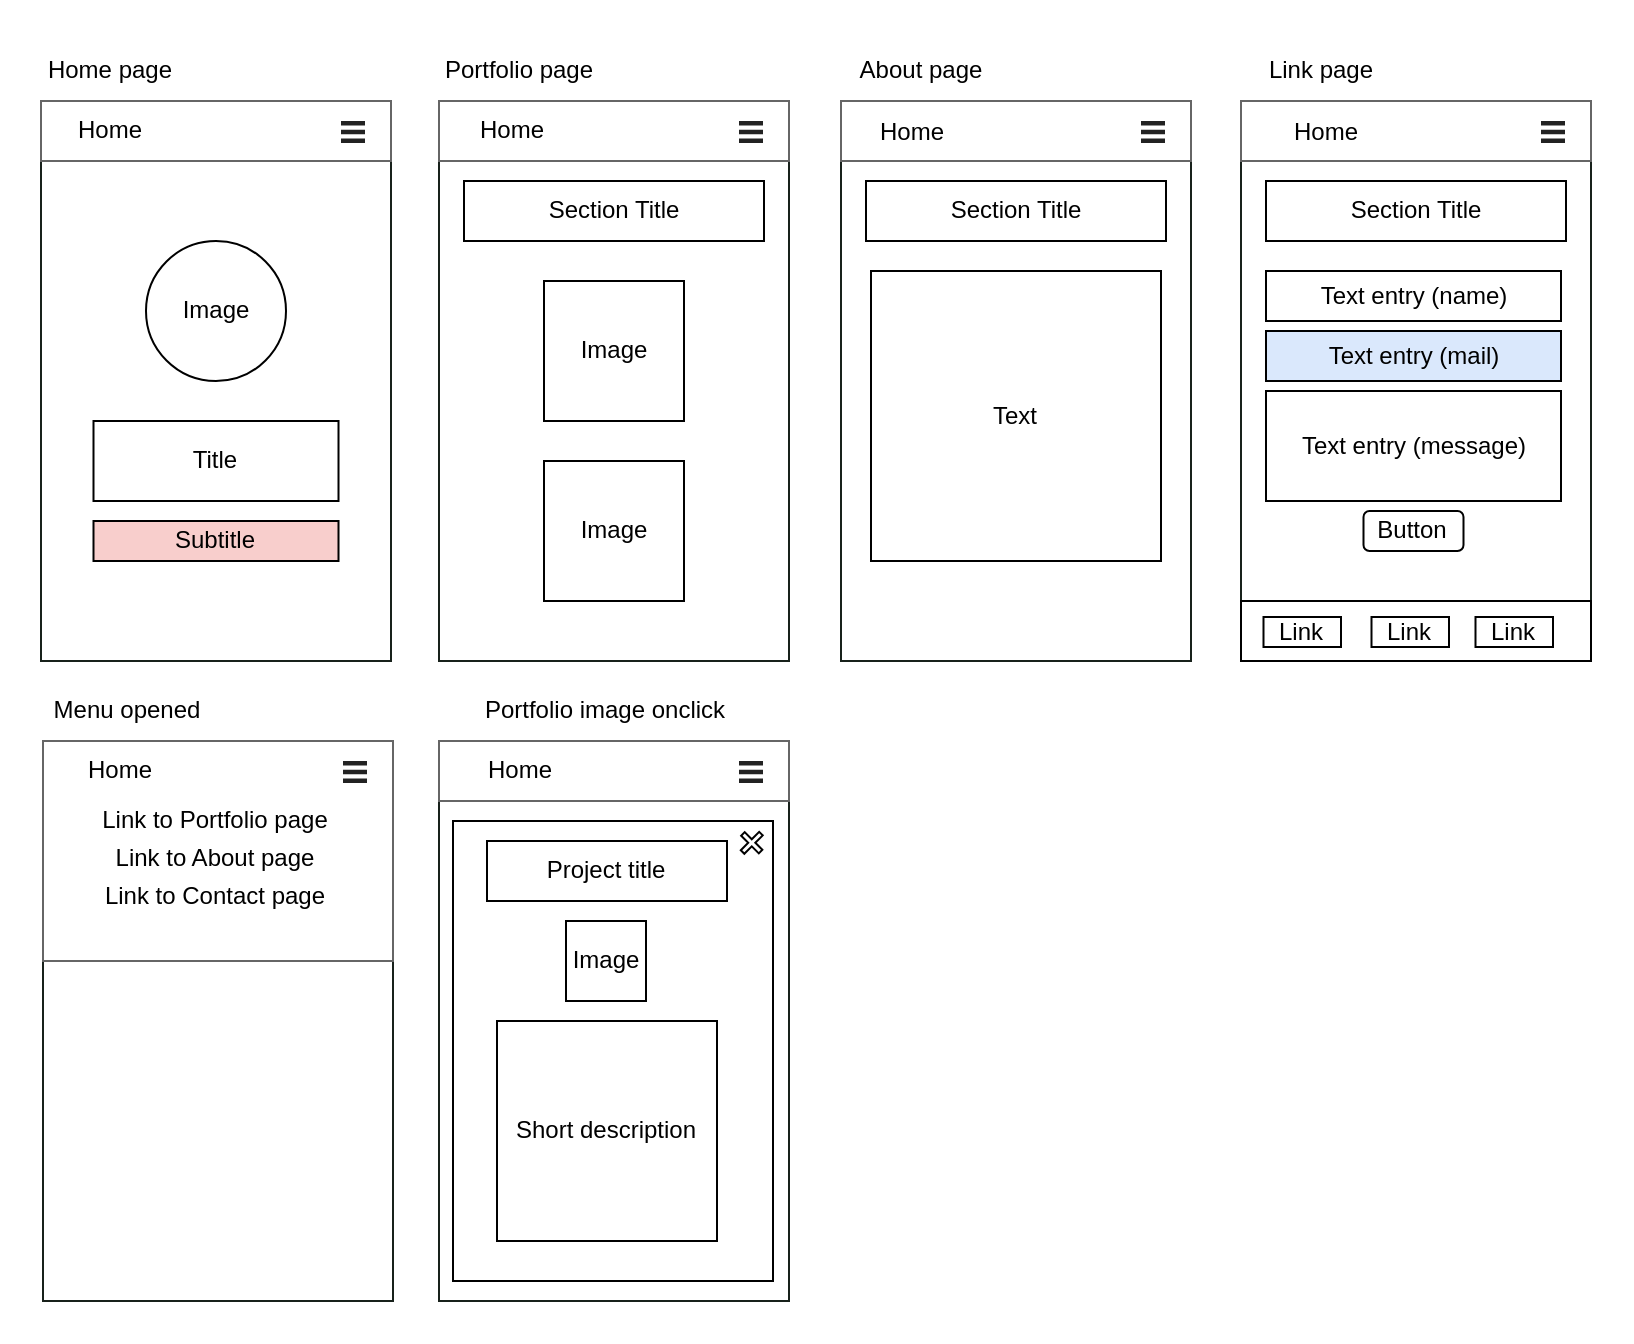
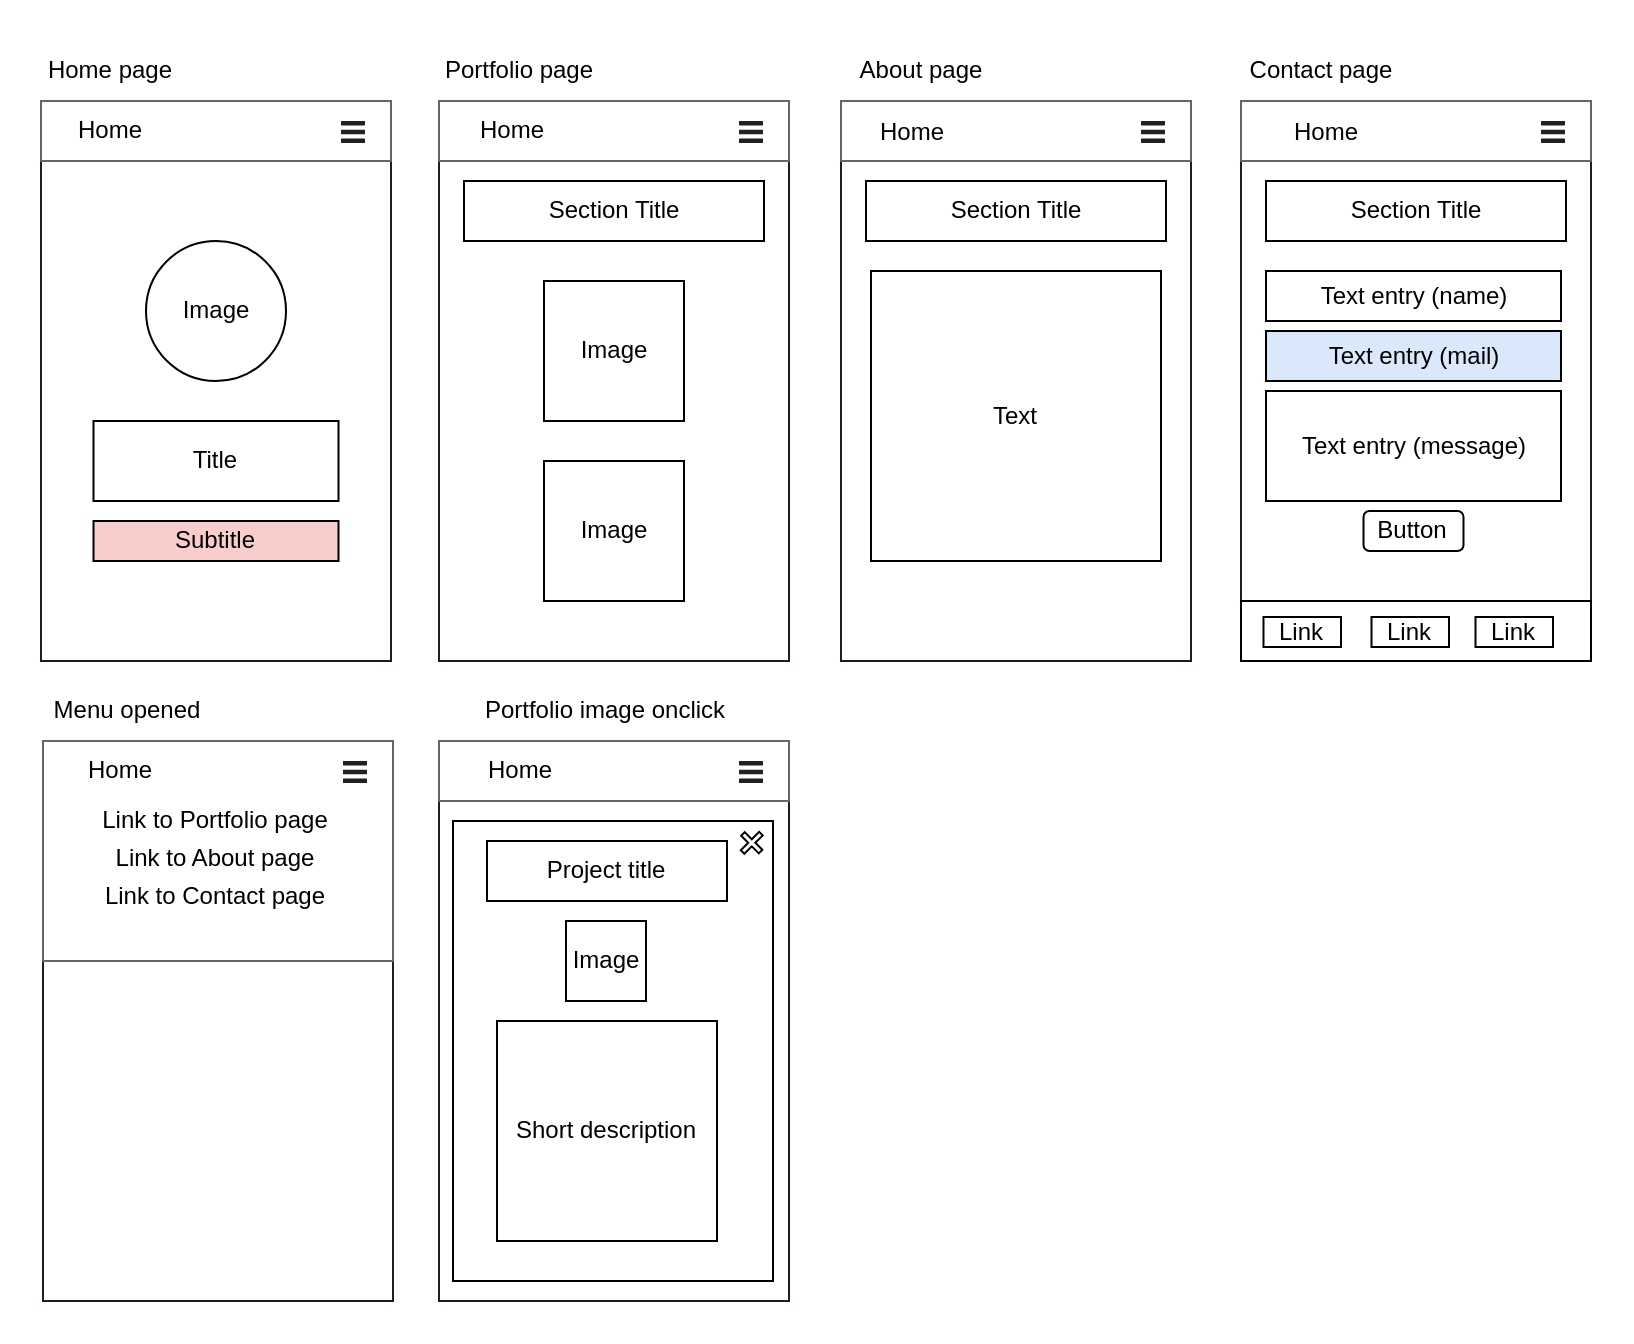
(1322, 71) -> (1322, 71)
